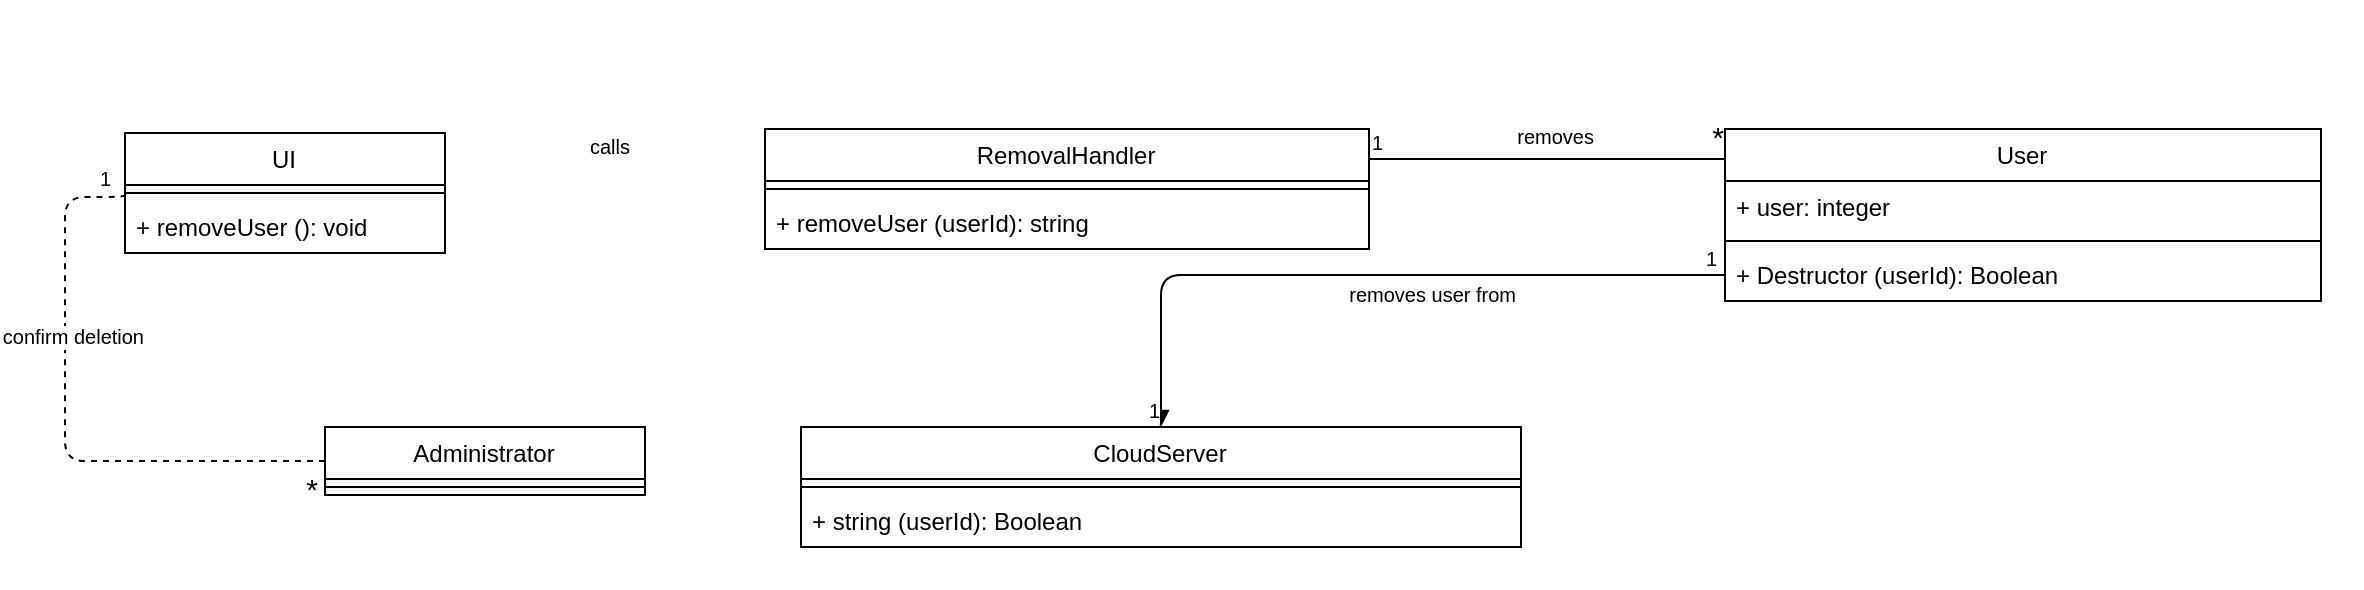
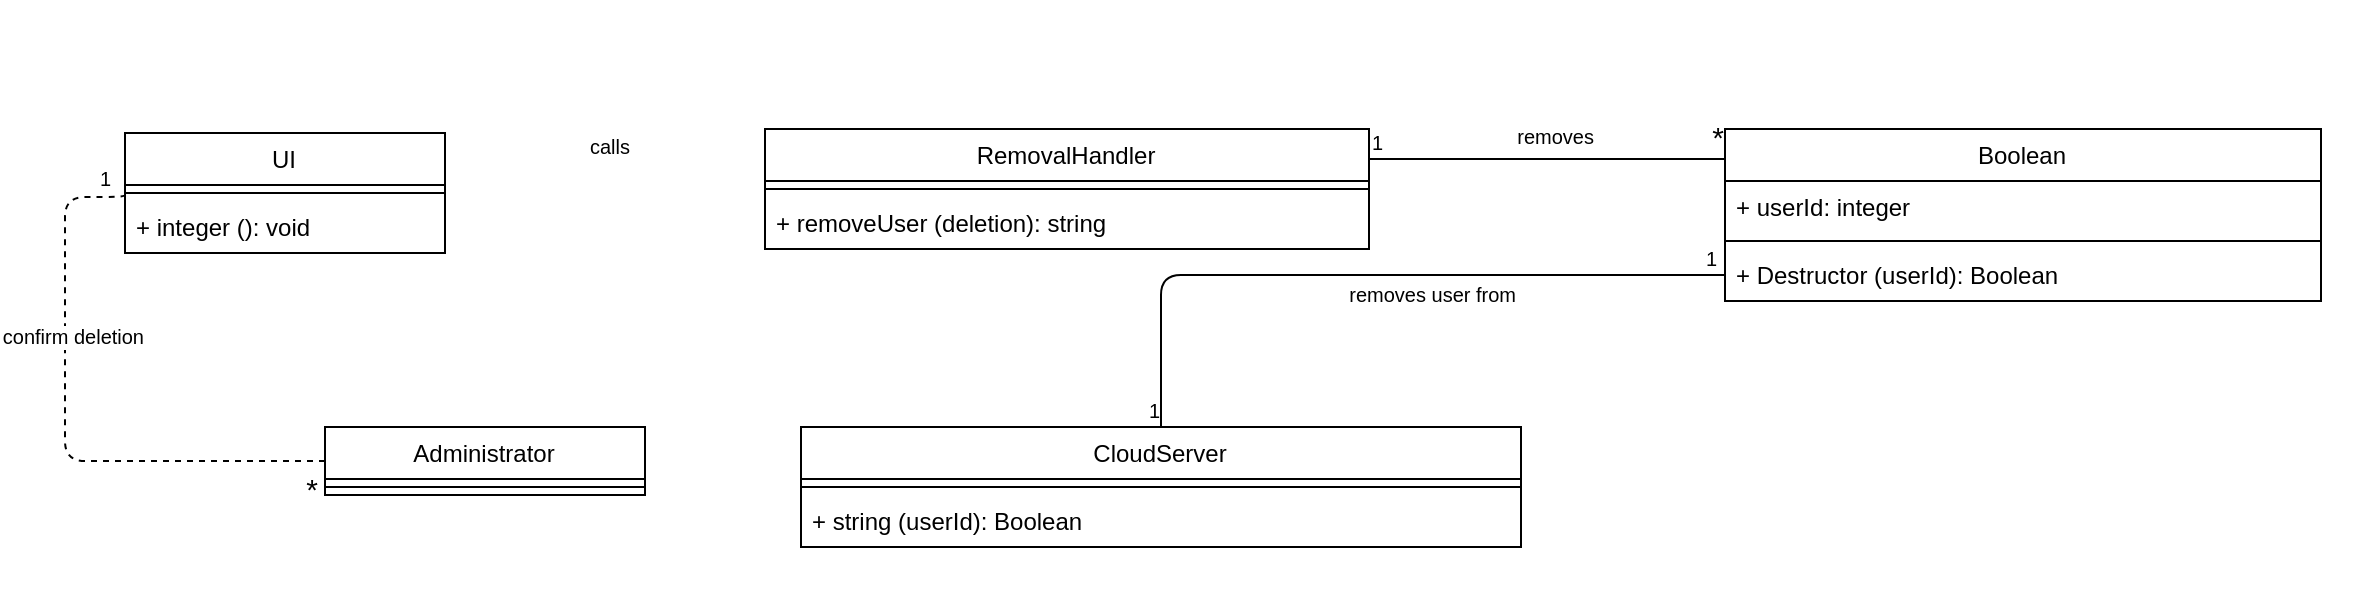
(2022, 156) -> (2022, 156)
(1824, 208) -> (1838, 208)
(958, 224) -> (966, 224)
(262, 228) -> (238, 228)
(1161, 409) -> (1161, 416)
